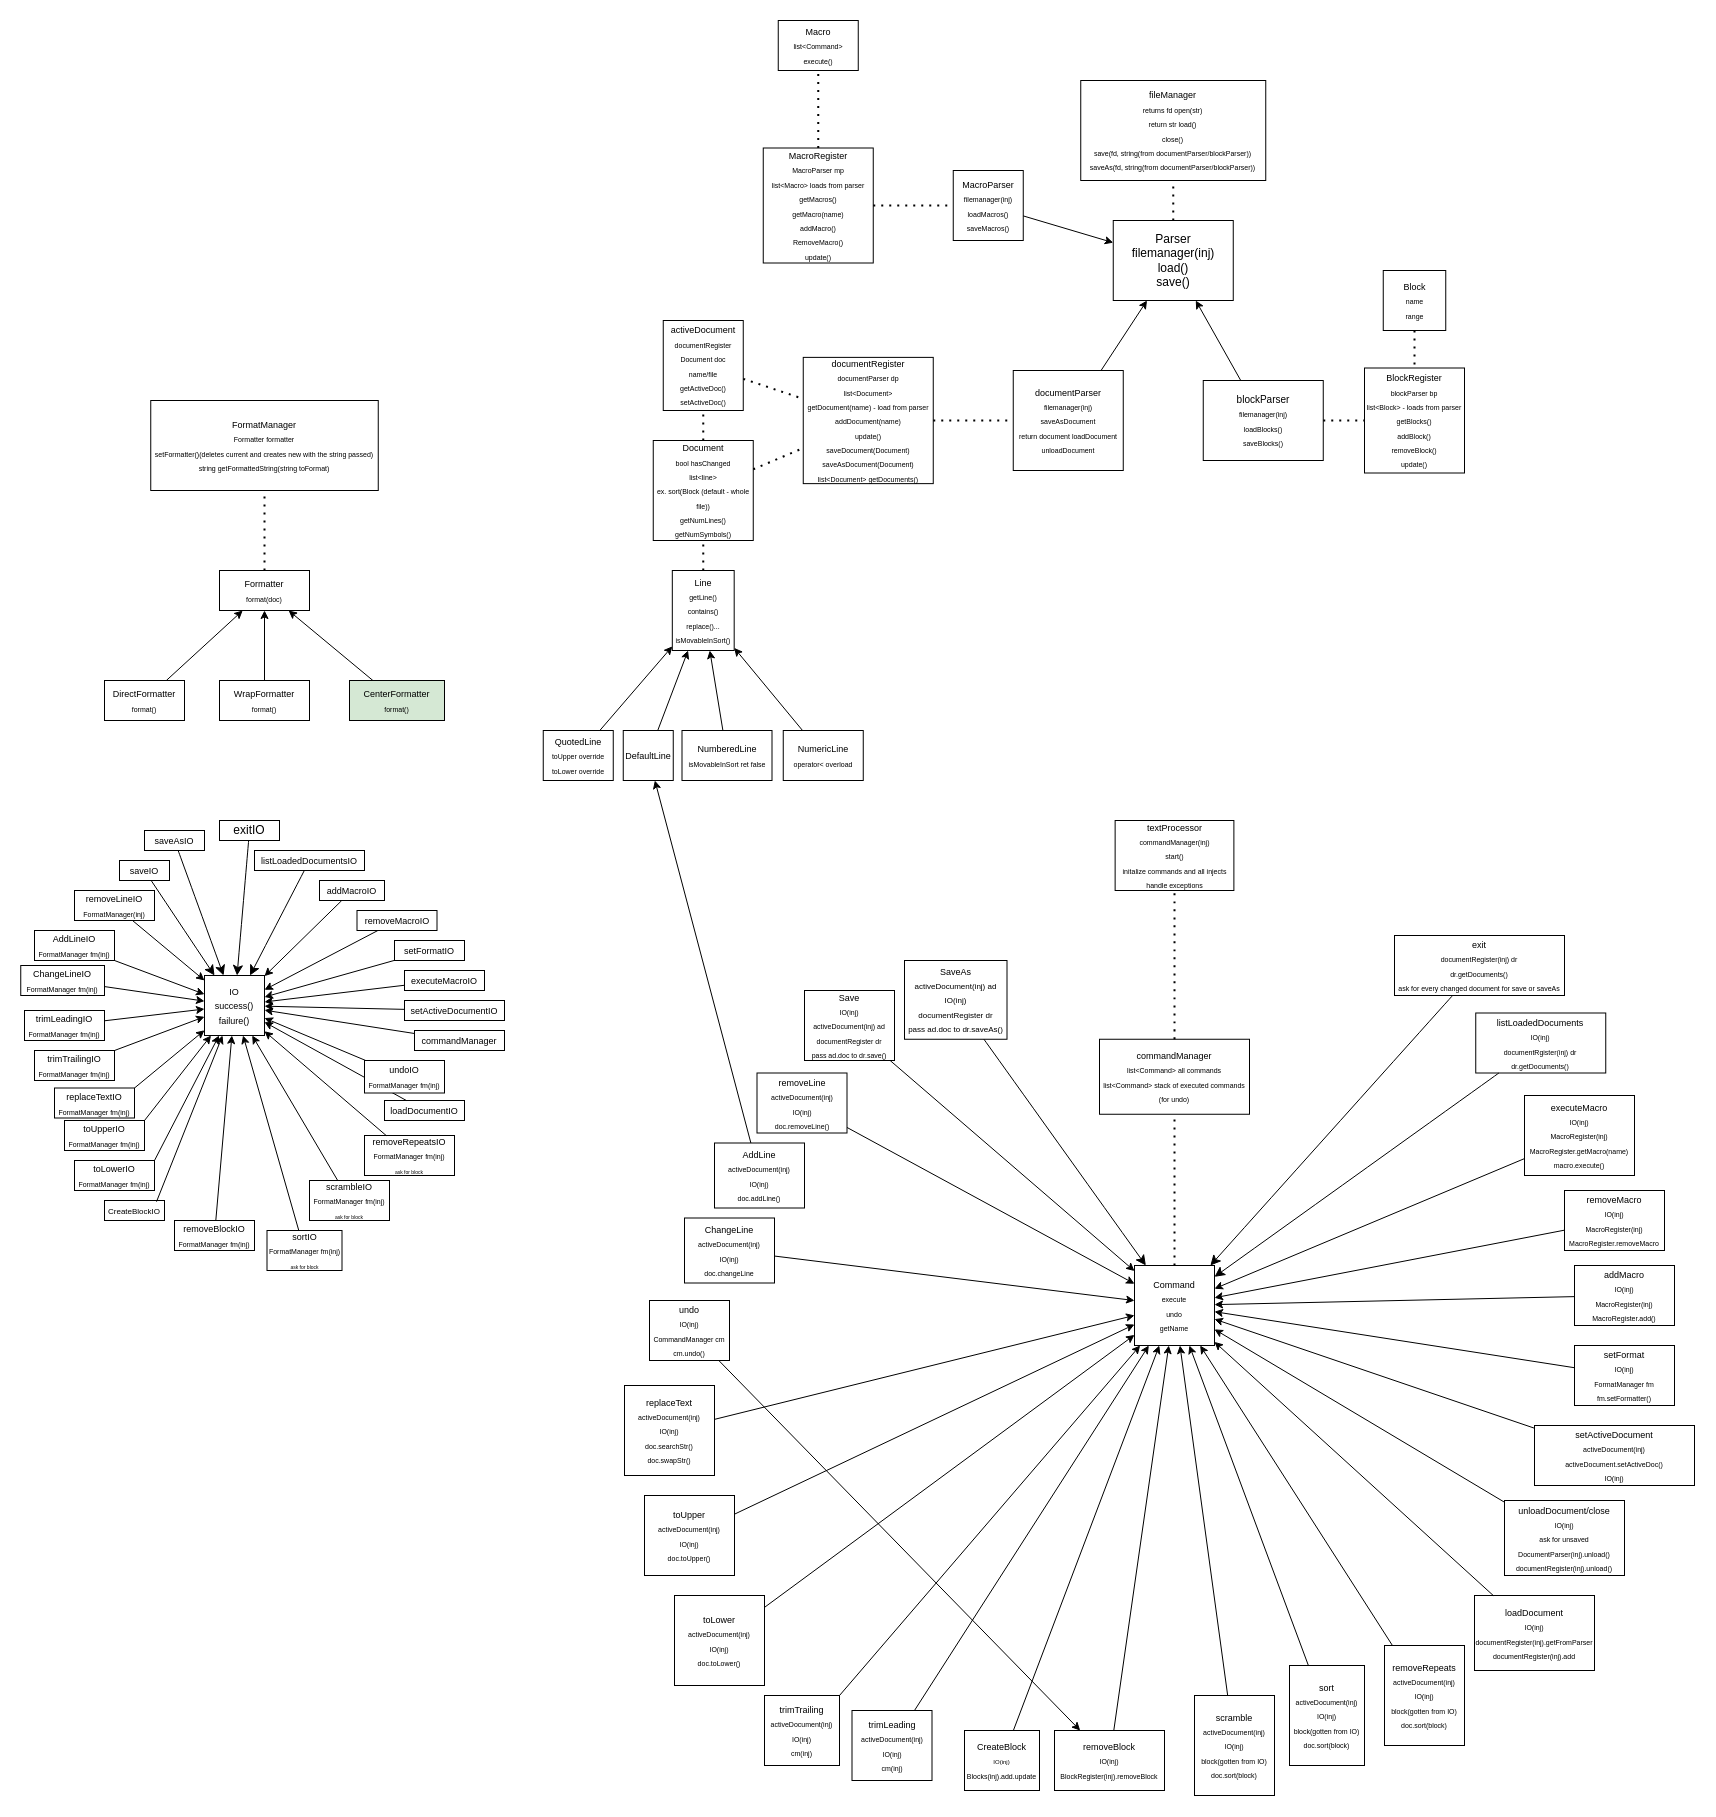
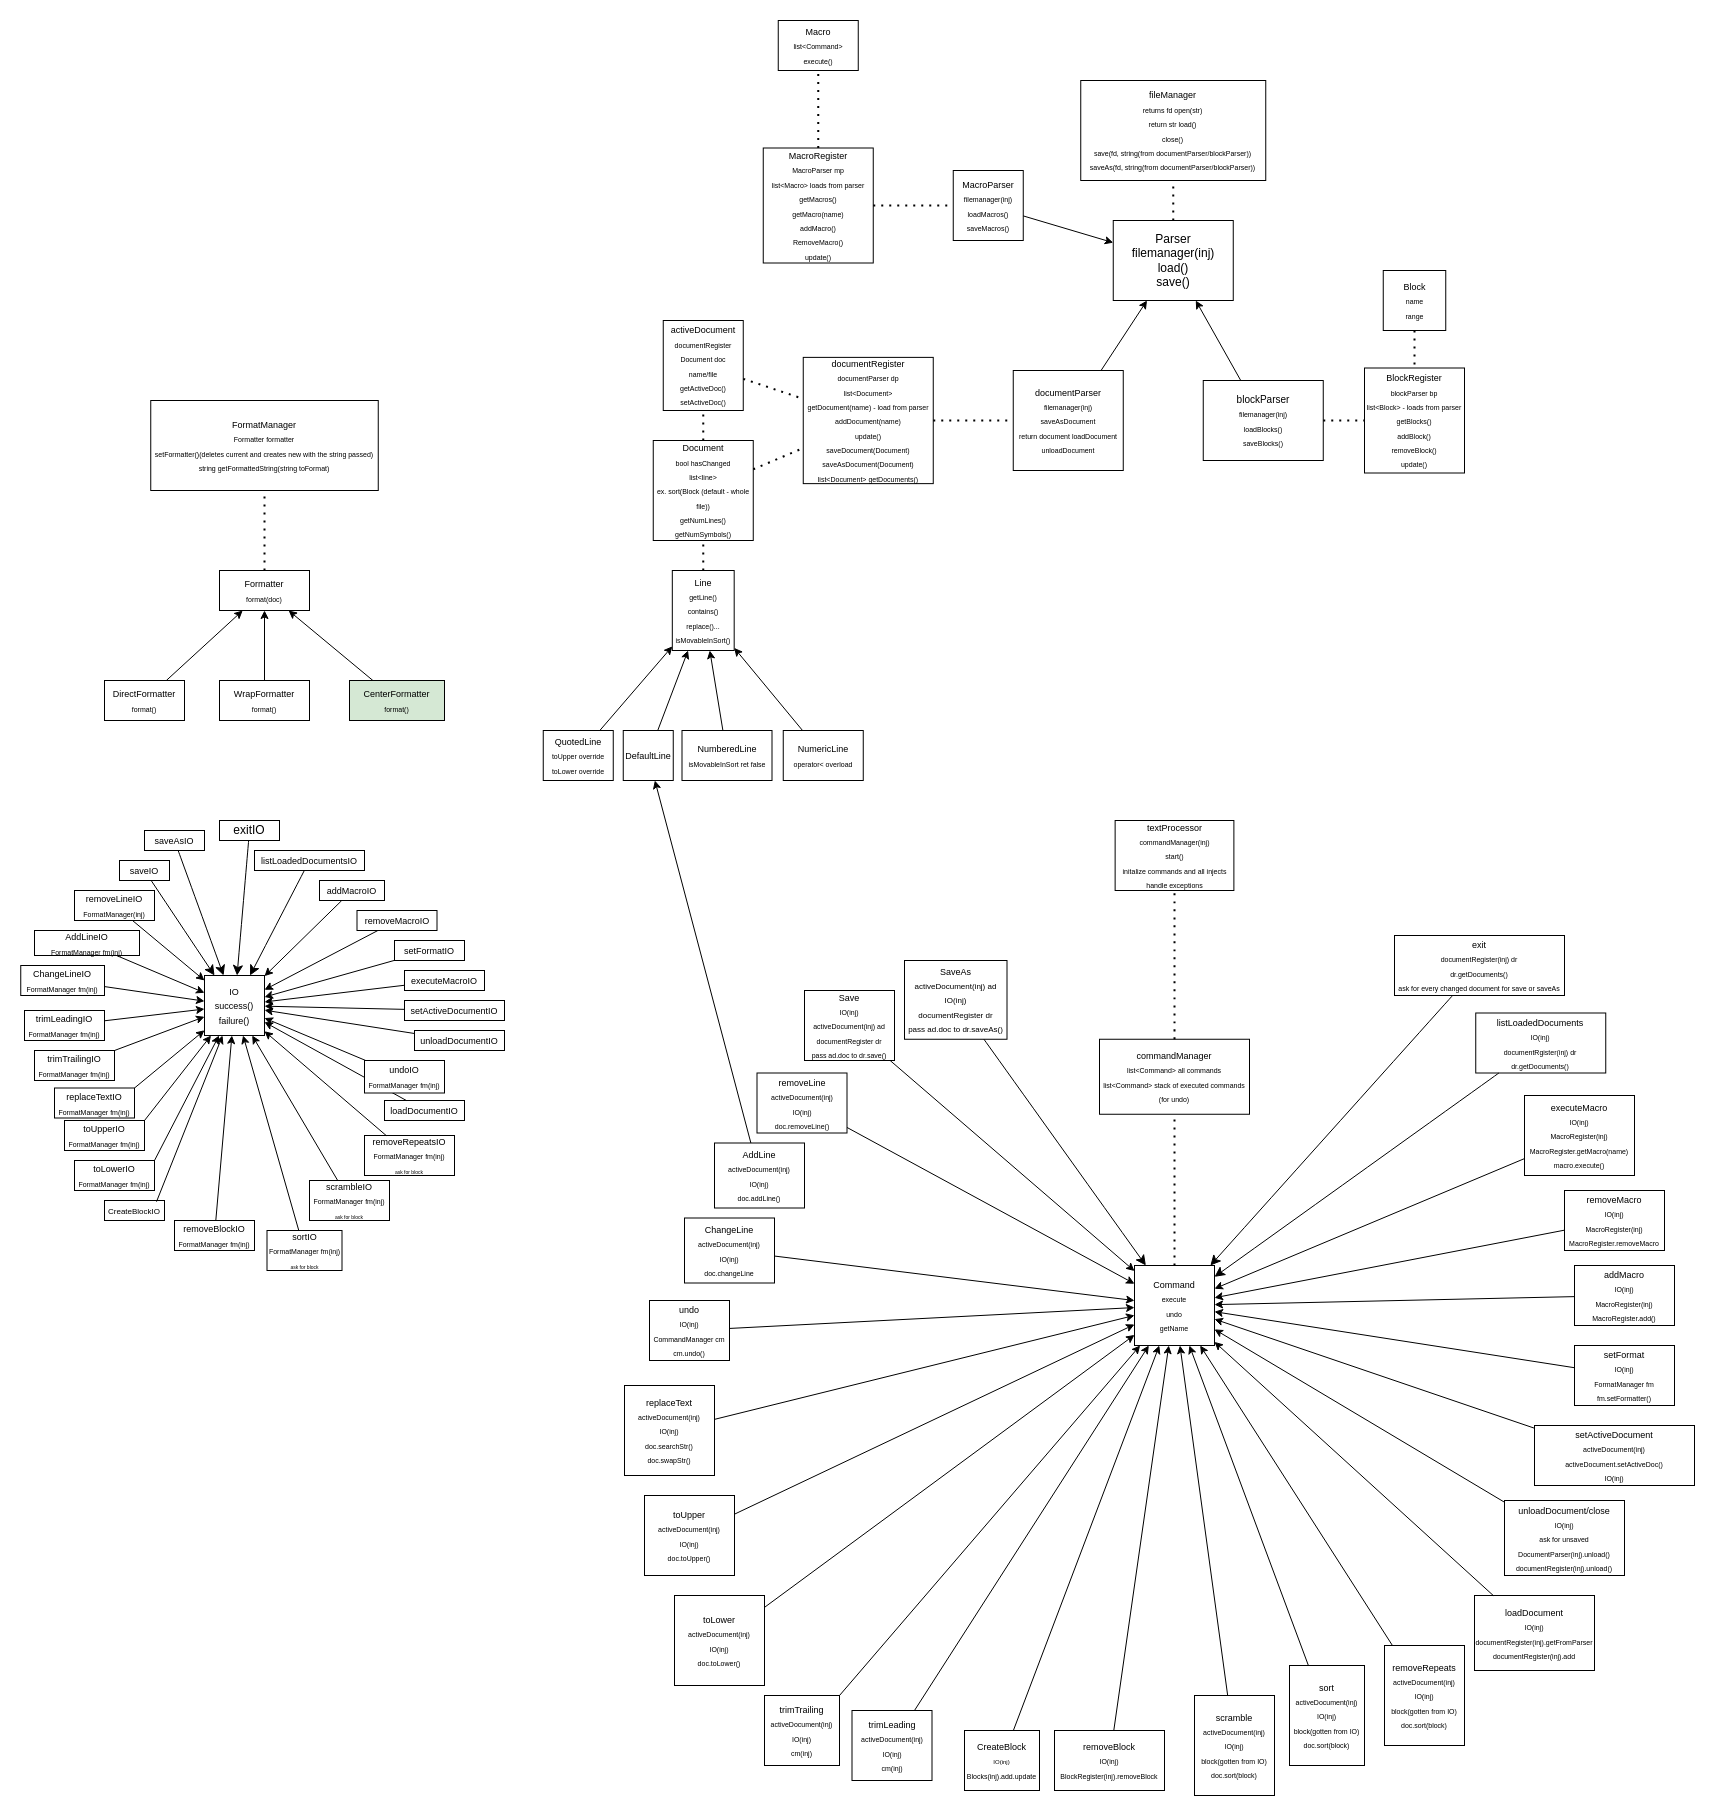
(75, 946) -> (87, 943)
(460, 1041) -> (460, 1041)
(897, 1543) -> (928, 1318)
